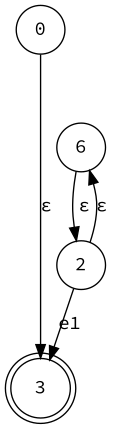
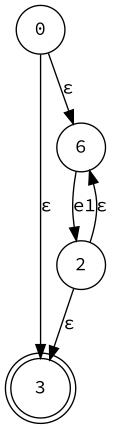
none -> (59, 82)
(85, 206) -> (85, 206)
(70, 324) -> (70, 324)
